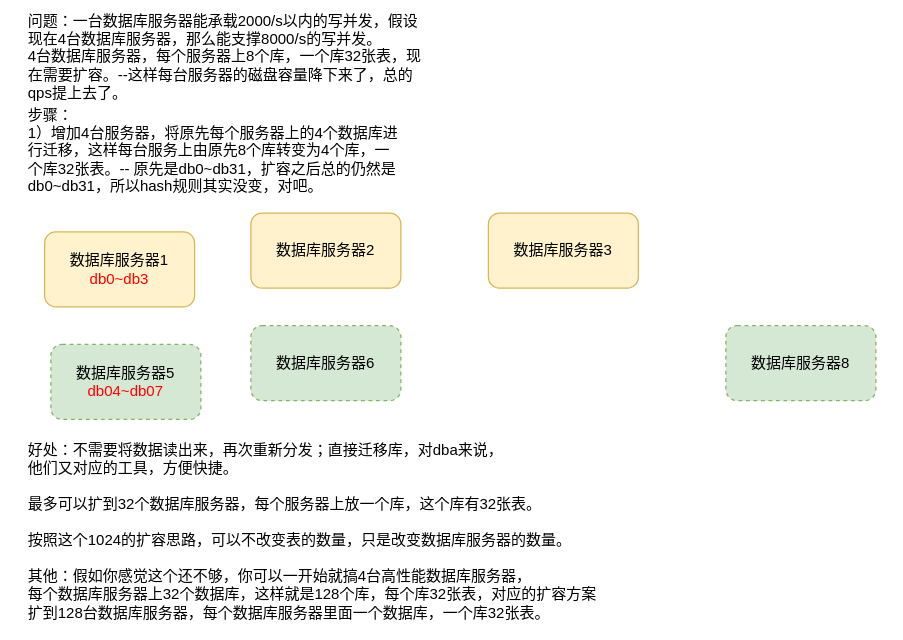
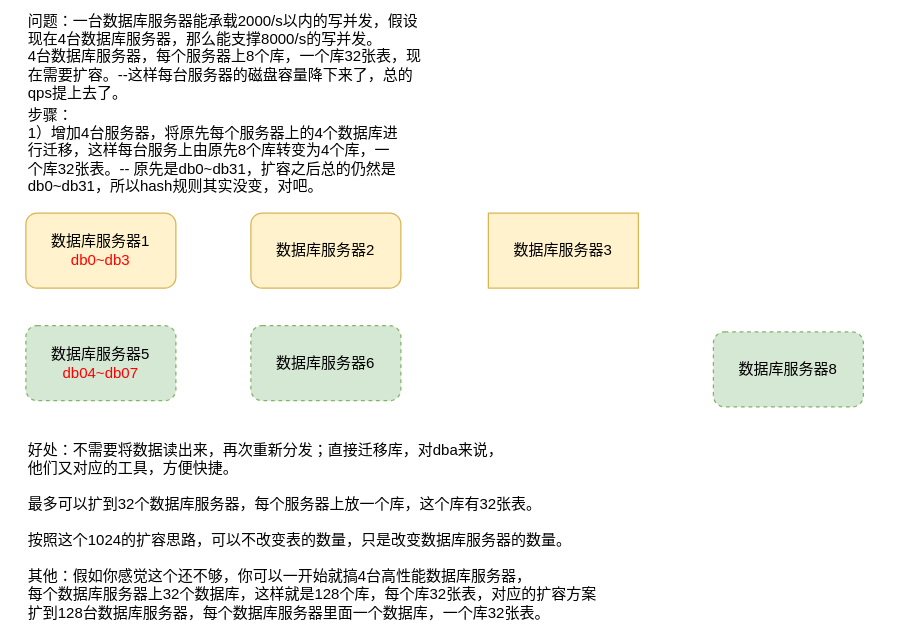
(563, 251) -> (563, 251)
(119, 269) -> (101, 251)
(801, 363) -> (788, 369)
(126, 382) -> (101, 363)
